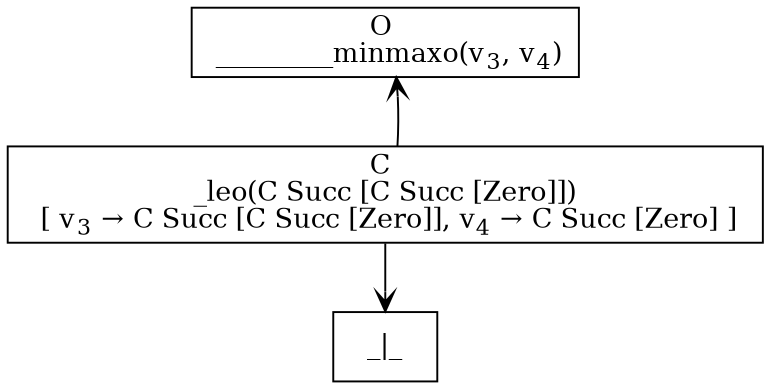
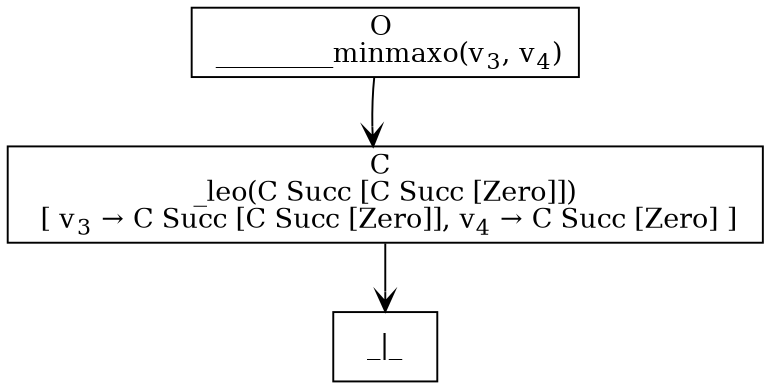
(398, 121) -> (373, 102)
